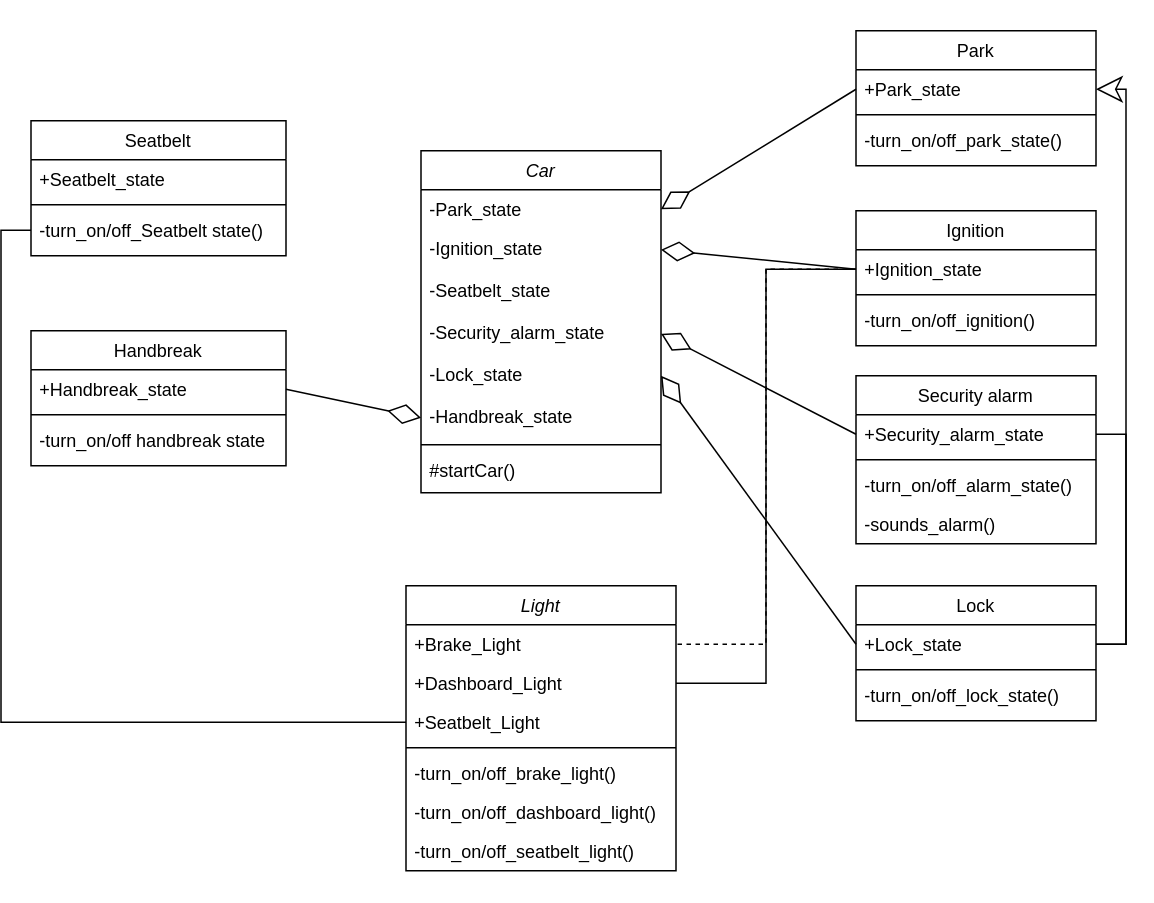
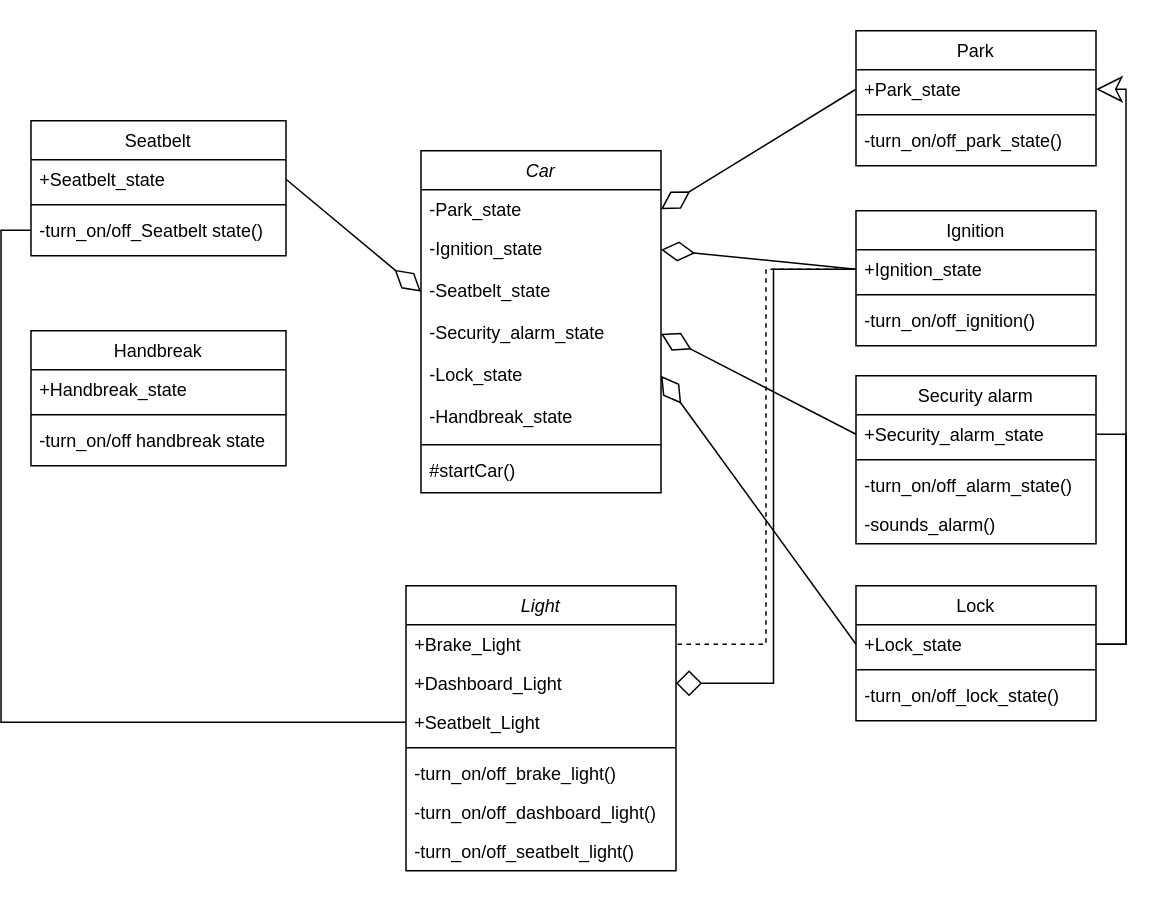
none -> (341, 225)
(337, 400) -> none
(690, 683) -> (702, 683)
